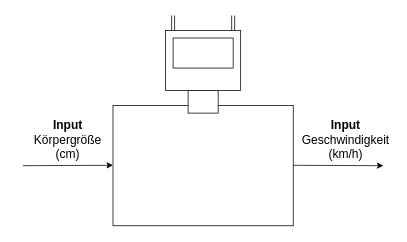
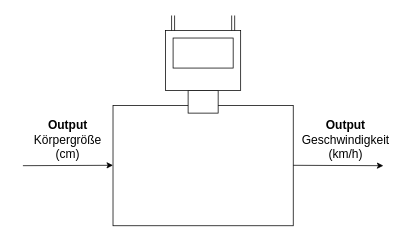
(68, 139) -> (68, 139)
(345, 139) -> (345, 139)
